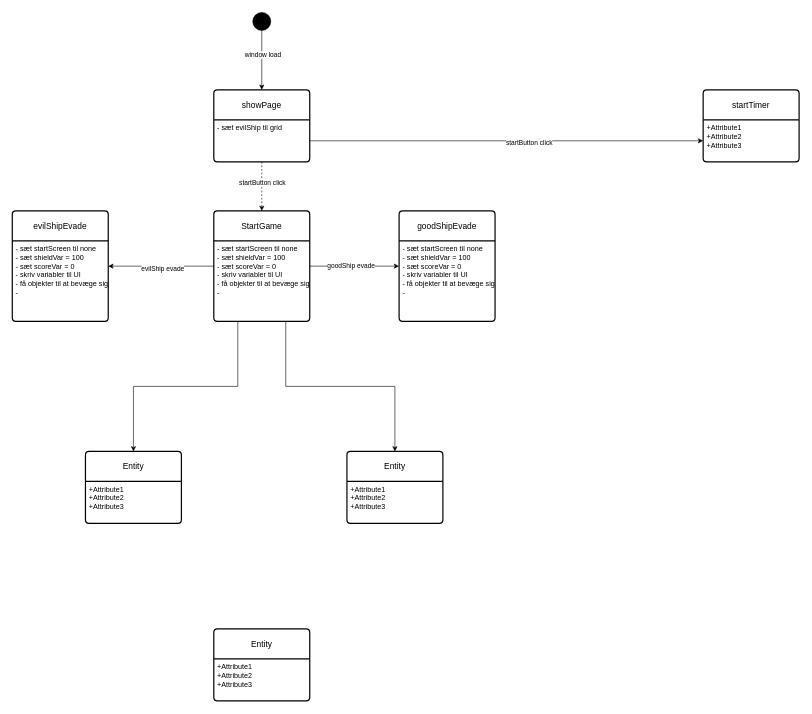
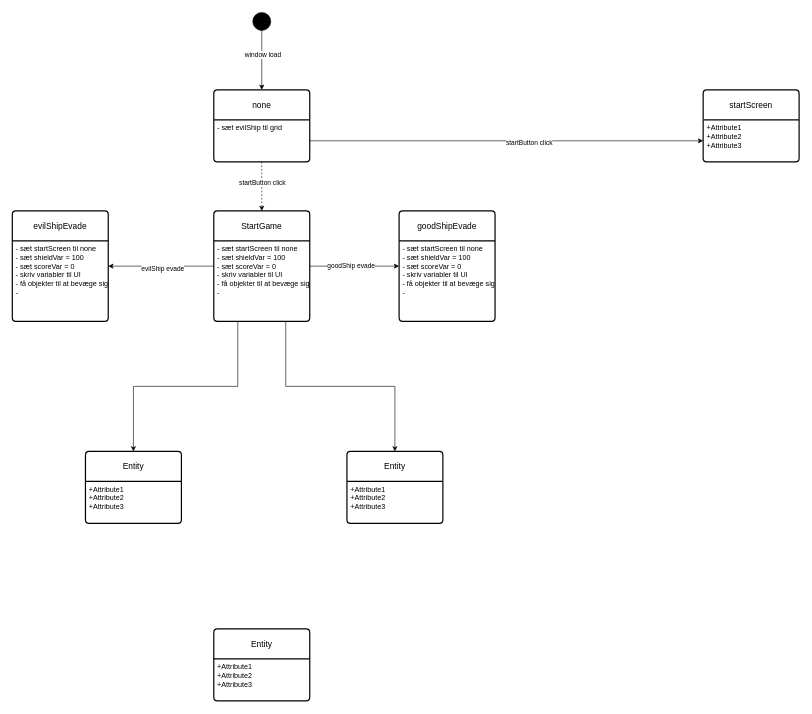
(262, 105) -> (262, 105)
(752, 105) -> (752, 105)
